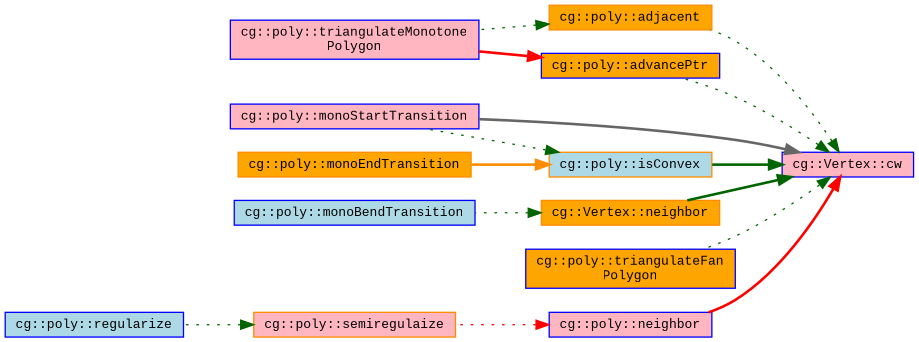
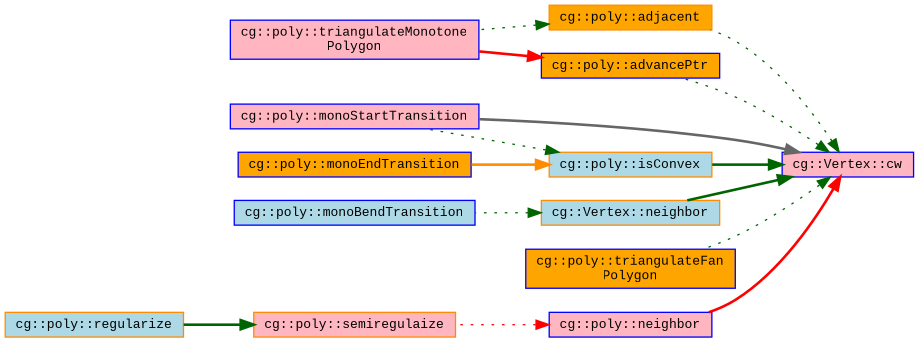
(355, 165) -> (355, 165)
(631, 213) -> (631, 213)
(94, 325) -> (94, 325)
(212, 325) -> (212, 325)
